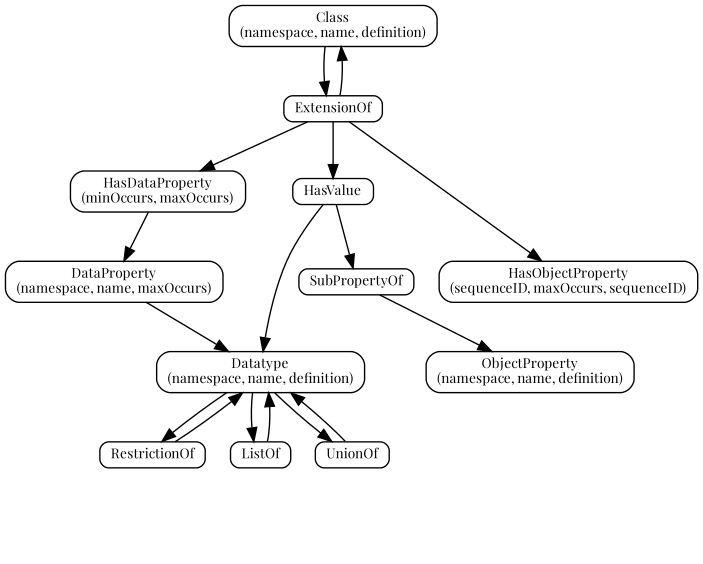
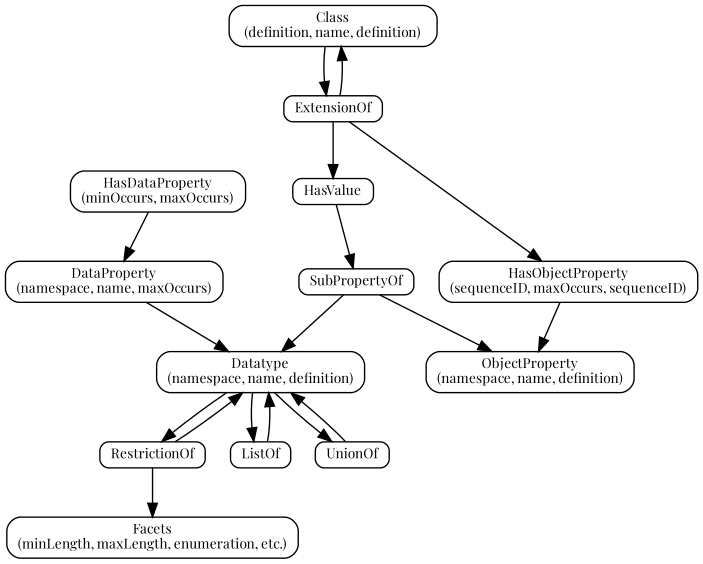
(333, 26) -> (333, 26)
(260, 143) -> none
(284, 267) -> (318, 318)
none -> (552, 321)
none -> (153, 538)
